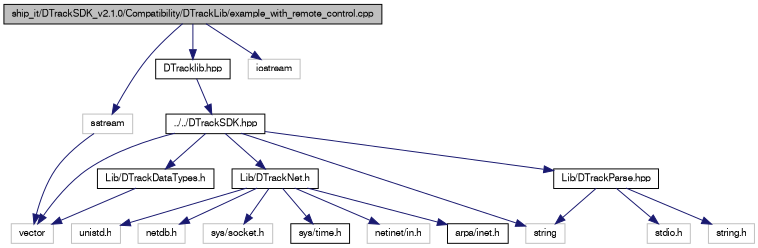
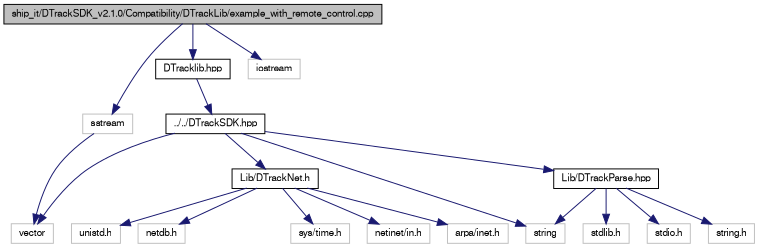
(156, 179) -> none
(238, 234) -> none
(320, 234) -> (320, 234)
(478, 234) -> (478, 234)
none -> (606, 234)
